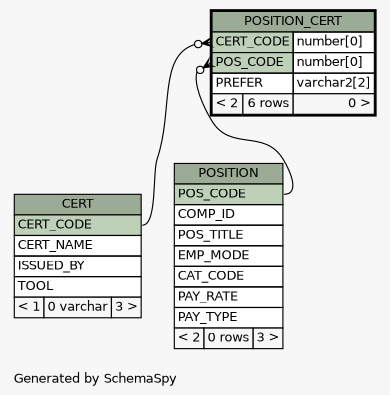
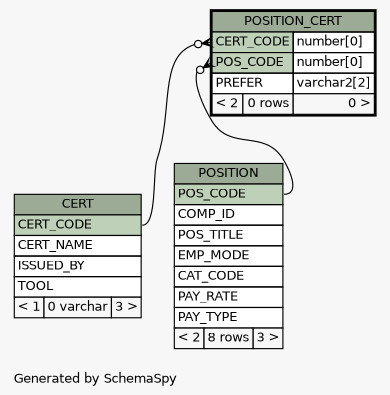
(269, 103) -> (269, 103)
(229, 338) -> (229, 338)
